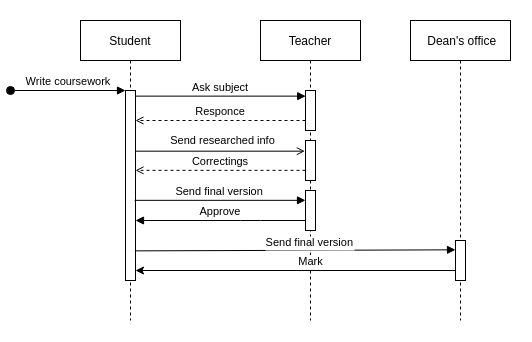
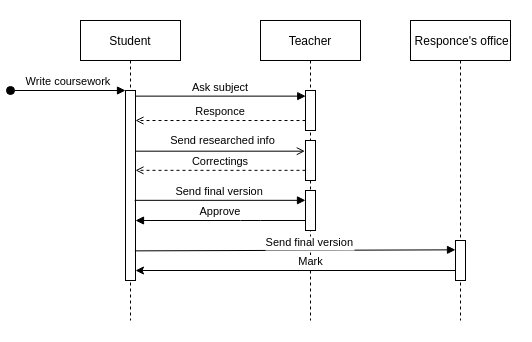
(460, 41) -> (460, 41)
